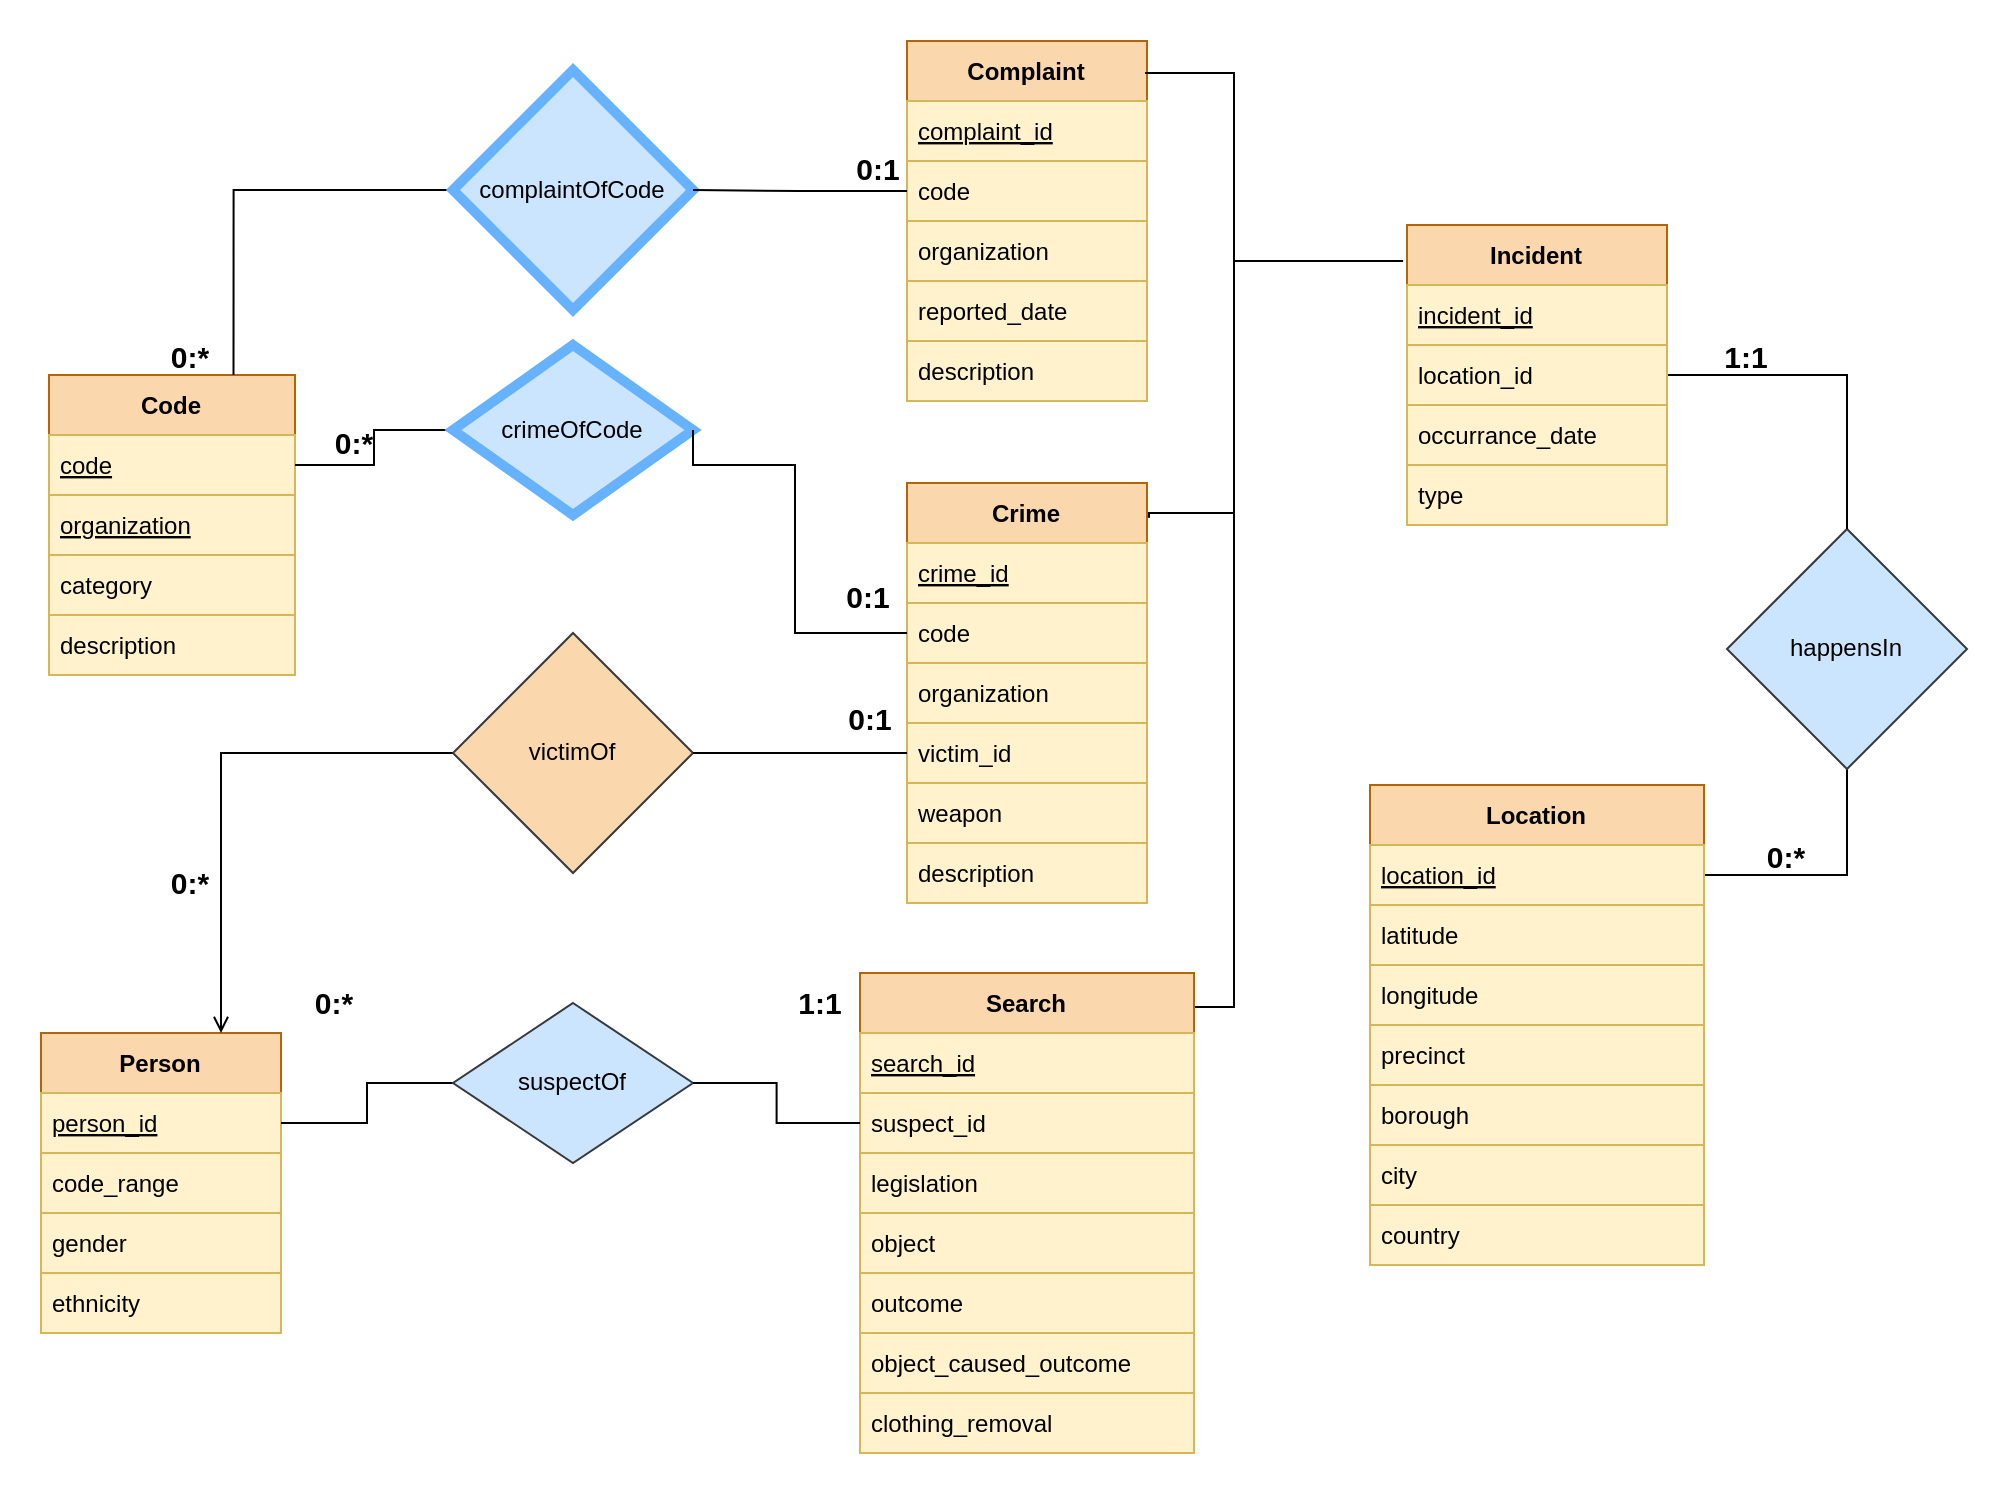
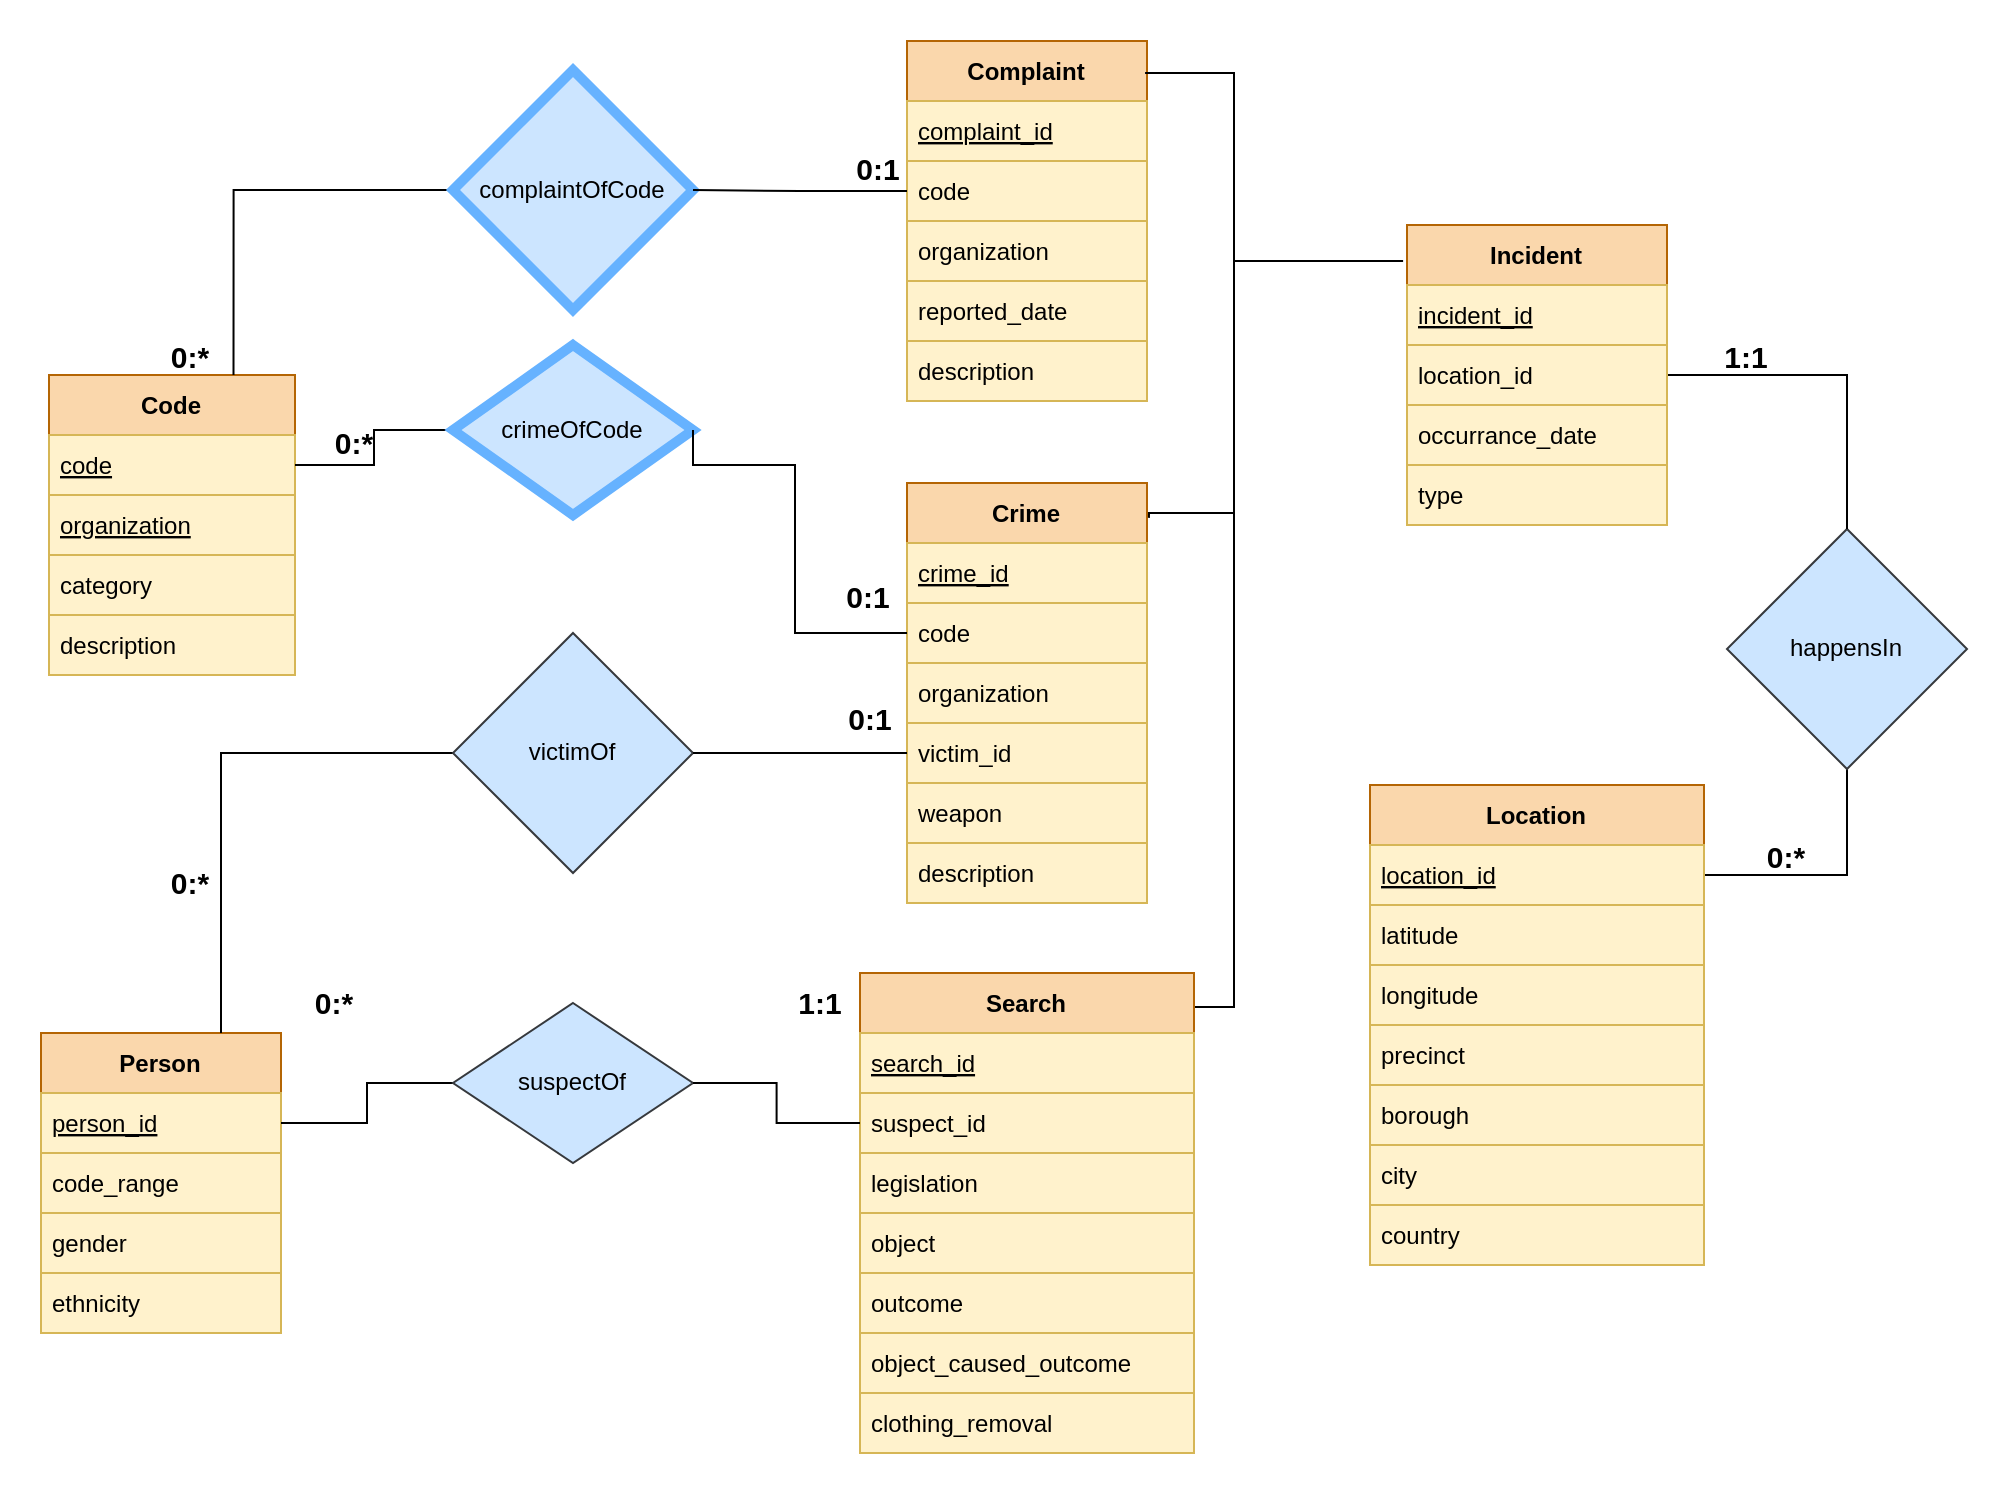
(573, 753) -> (573, 753)
(221, 1025) -> (221, 1027)
